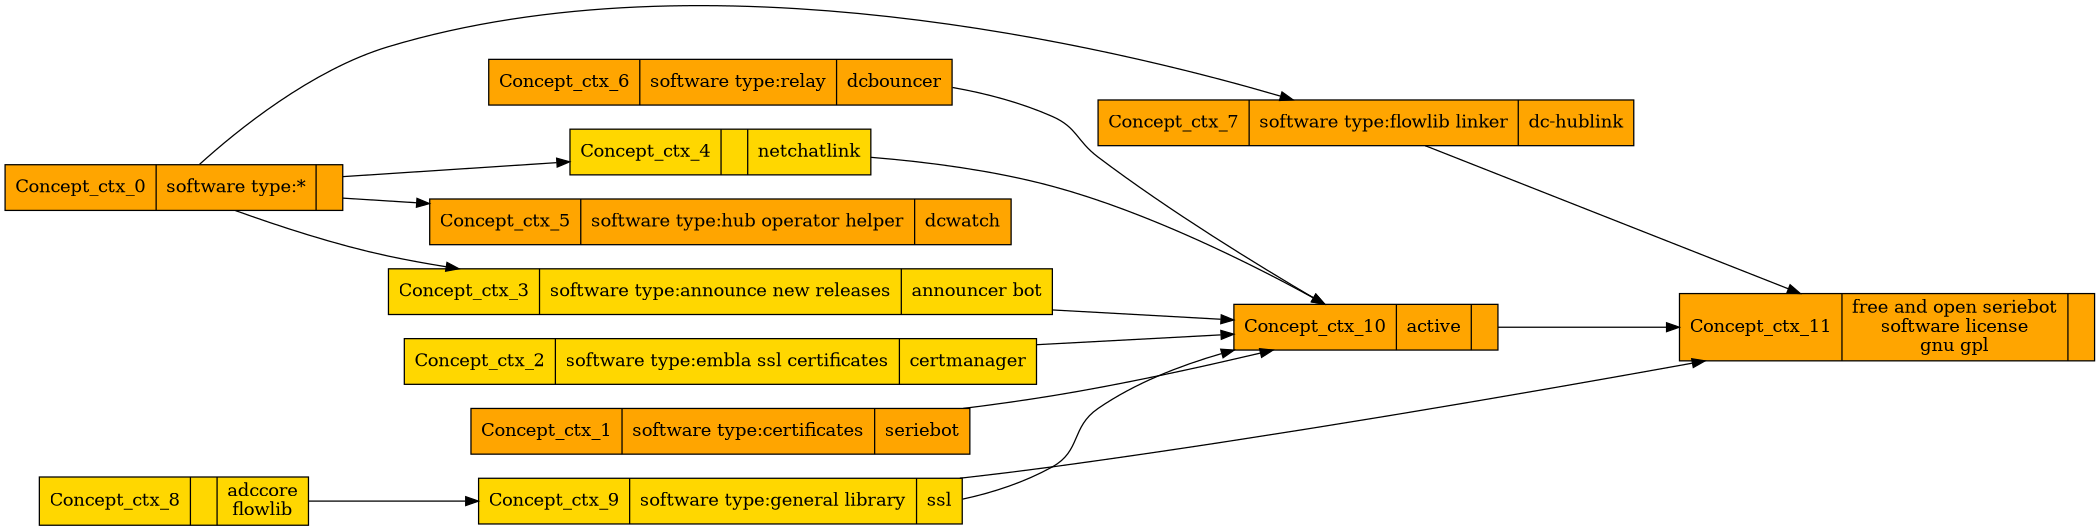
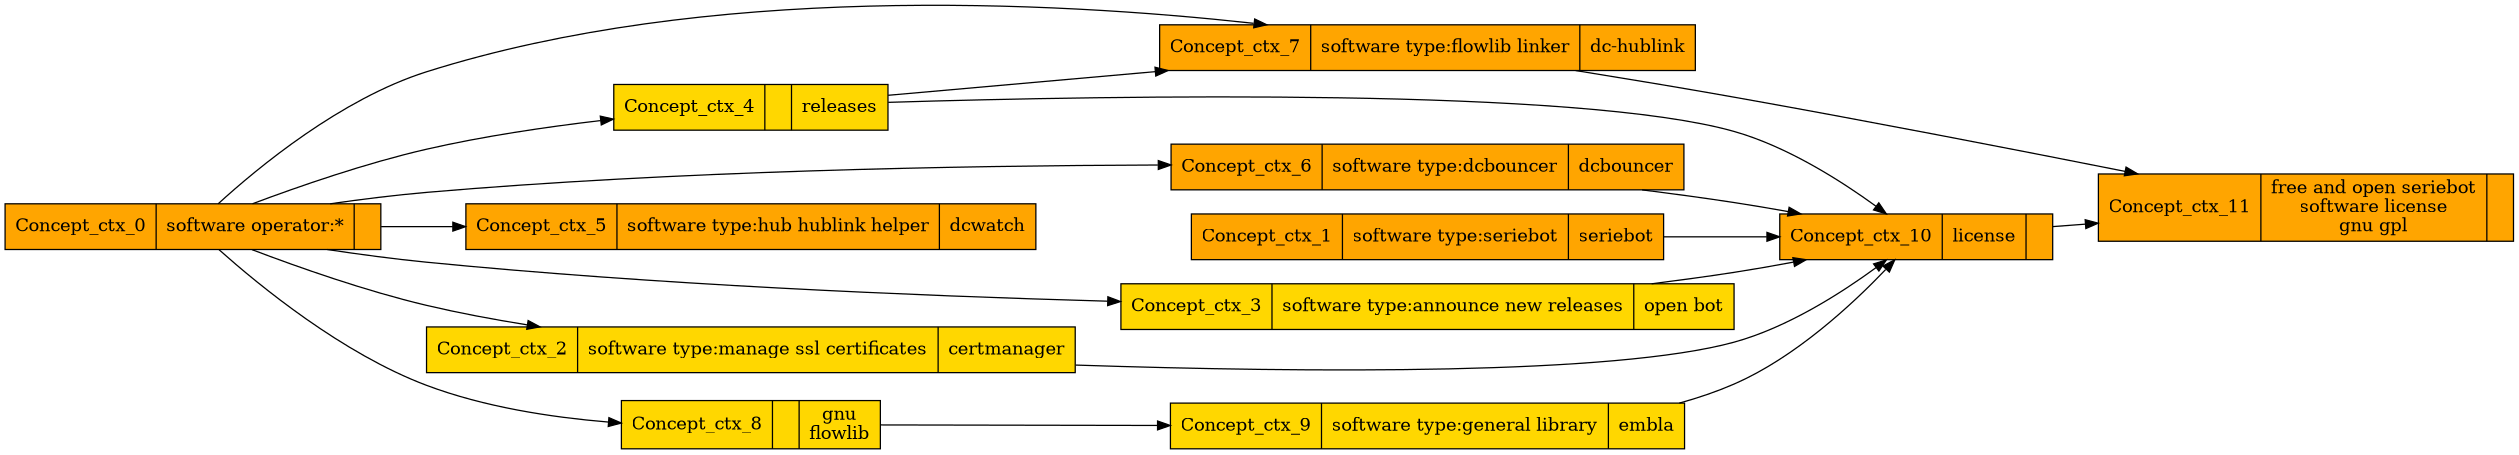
(738, 82) -> (1445, 166)
none -> (1022, 83)
(809, 151) -> (840, 107)
none -> (743, 173)
(236, 187) -> (255, 226)
(748, 221) -> (778, 226)
(977, 291) -> (1684, 306)
none -> (387, 295)
(1434, 327) -> (1984, 236)
(727, 361) -> (758, 349)
none -> (398, 373)
(1327, 426) -> none
(748, 431) -> (1455, 236)
(263, 491) -> (840, 415)
(939, 500) -> (1646, 425)
